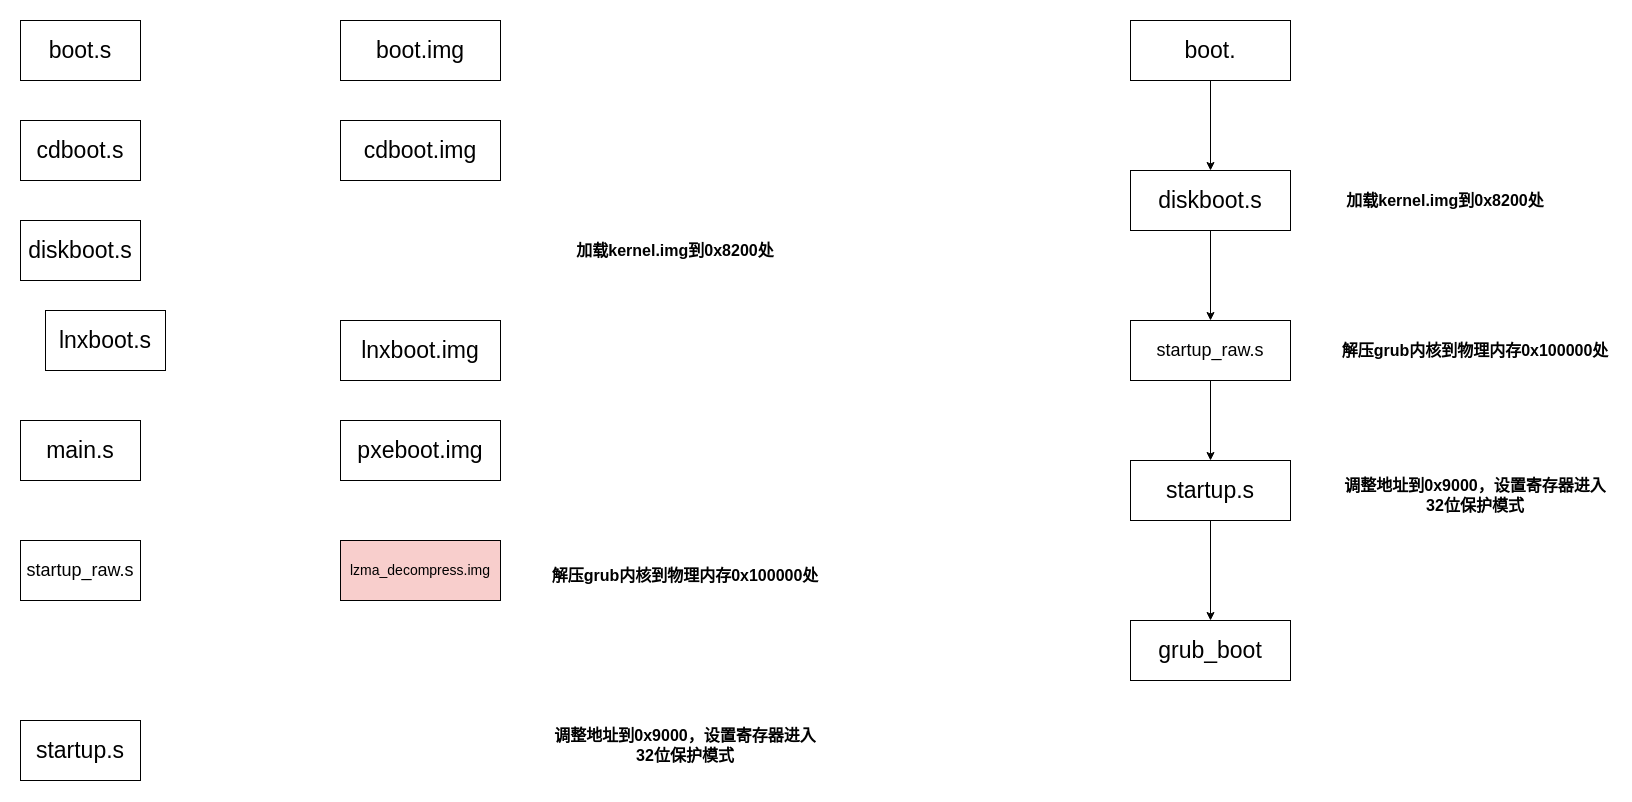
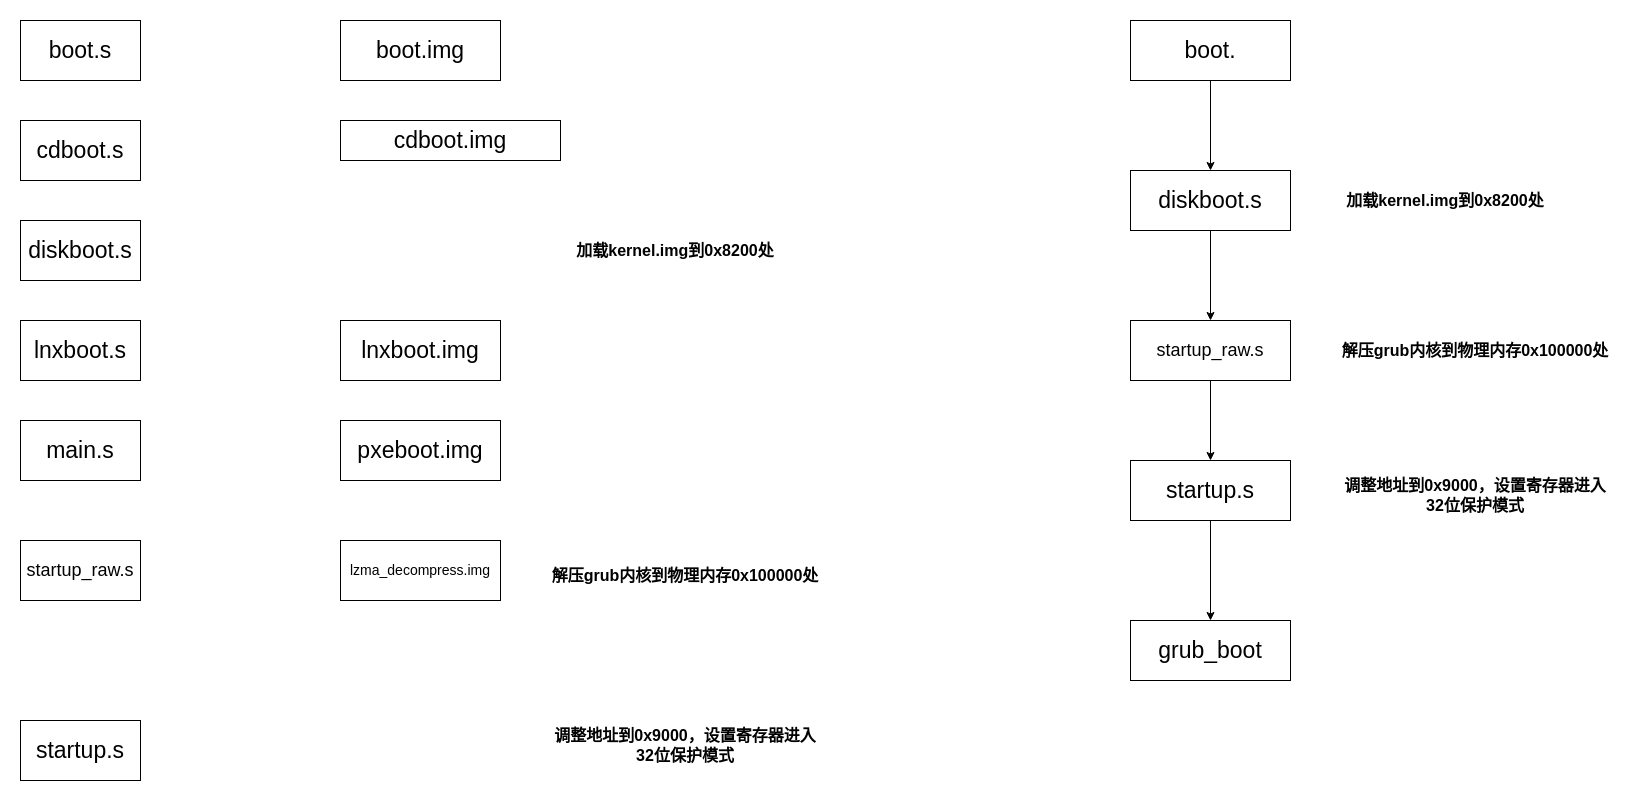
(421, 151) -> (451, 141)
(106, 341) -> (81, 351)
(421, 571) -> (421, 571)
